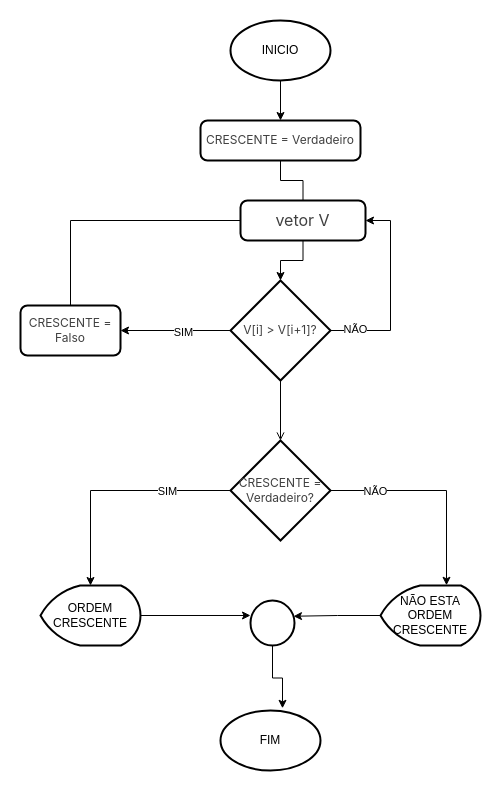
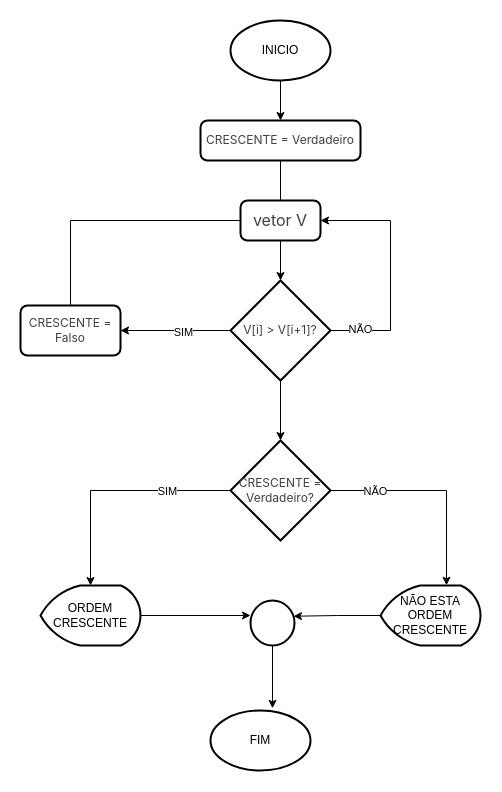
(303, 221) -> (281, 221)
(281, 434) -> (281, 432)
(271, 741) -> (261, 741)
